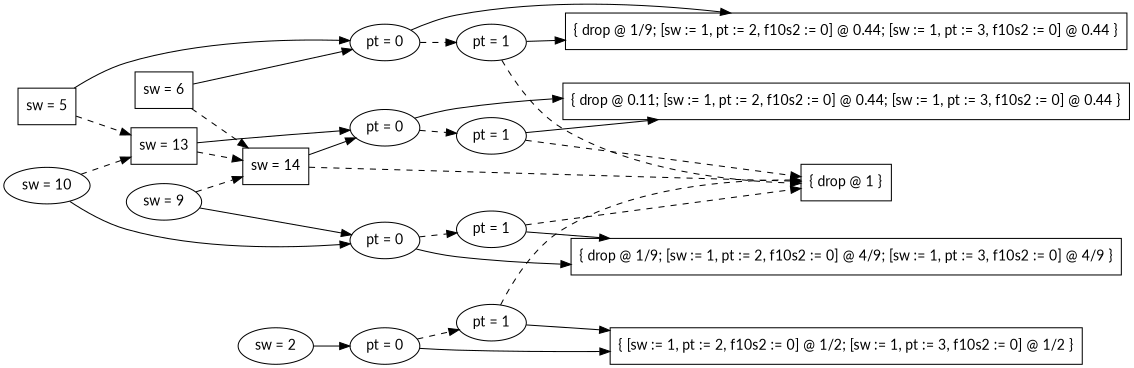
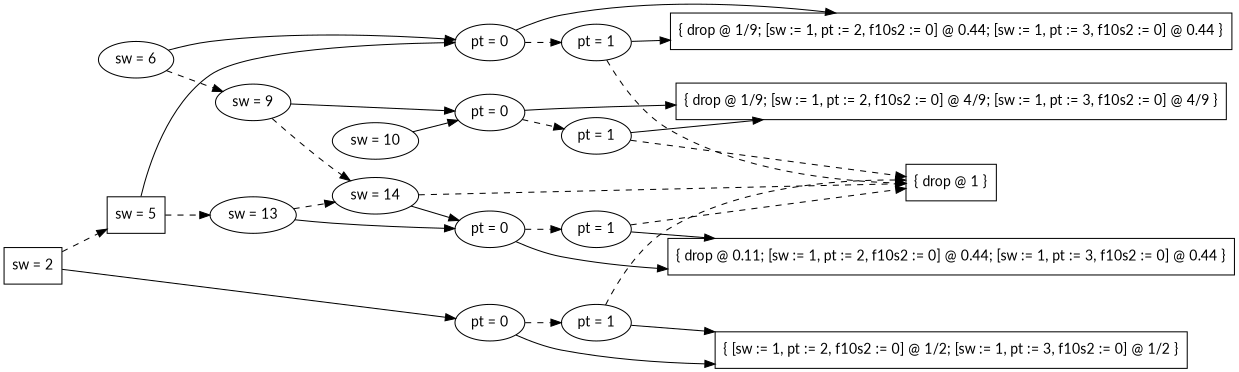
(164, 90) -> (136, 60)
(216, 125) -> (190, 79)
(164, 146) -> (253, 215)
(276, 166) -> (375, 196)
(101, 167) -> none
none -> (80, 243)
(276, 346) -> (33, 266)
